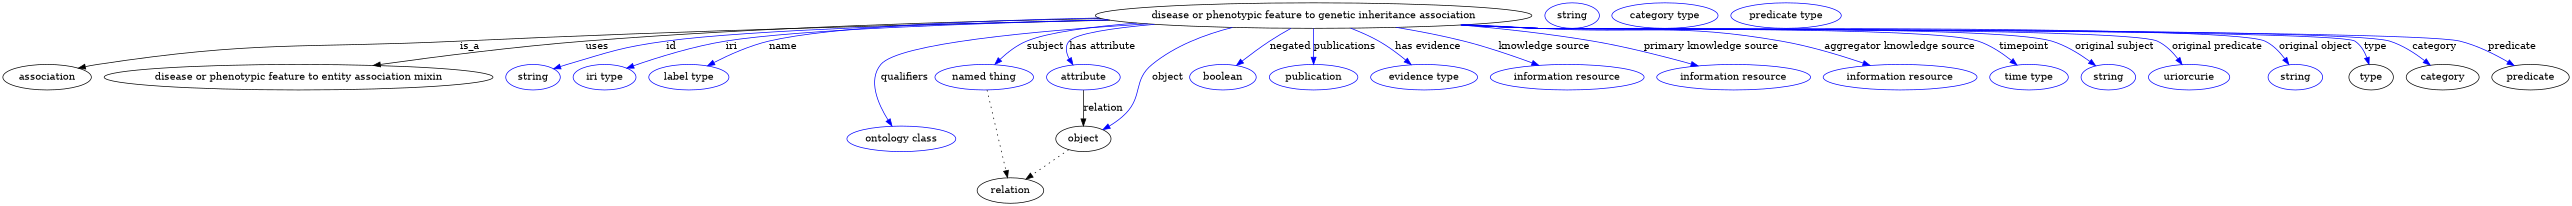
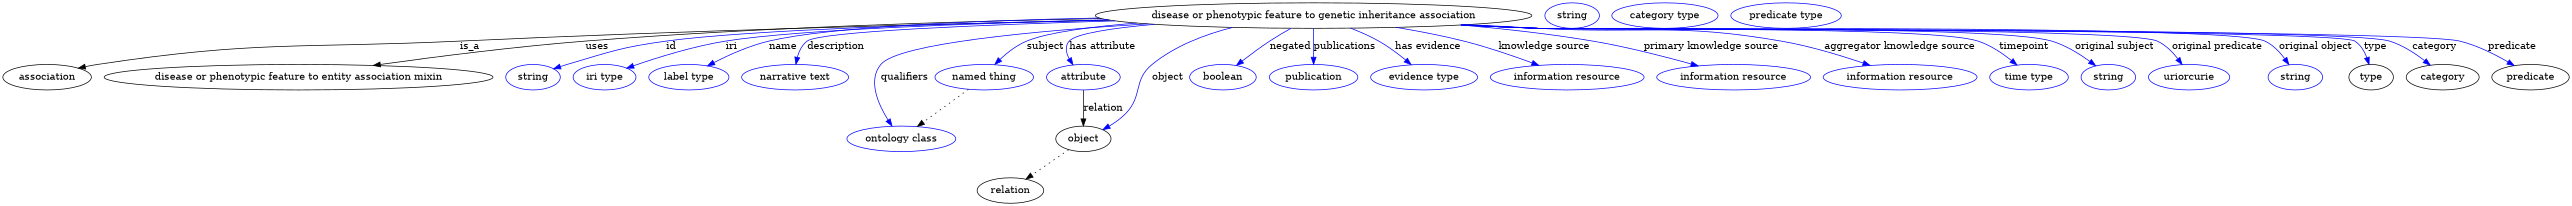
none -> (795, 77)
(997, 130) -> (946, 106)
